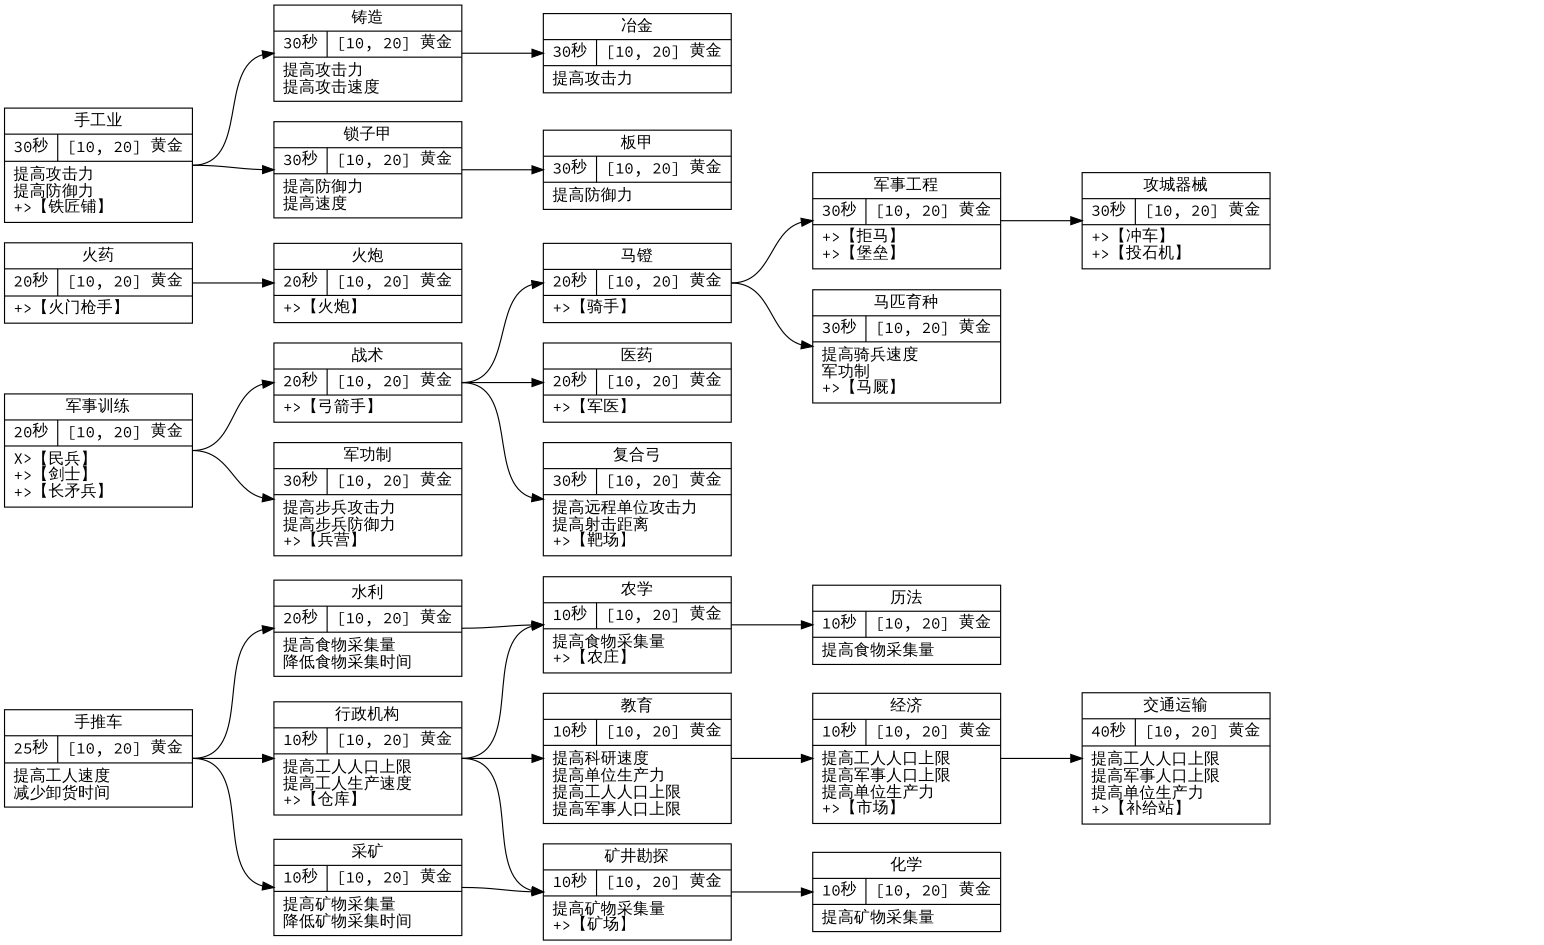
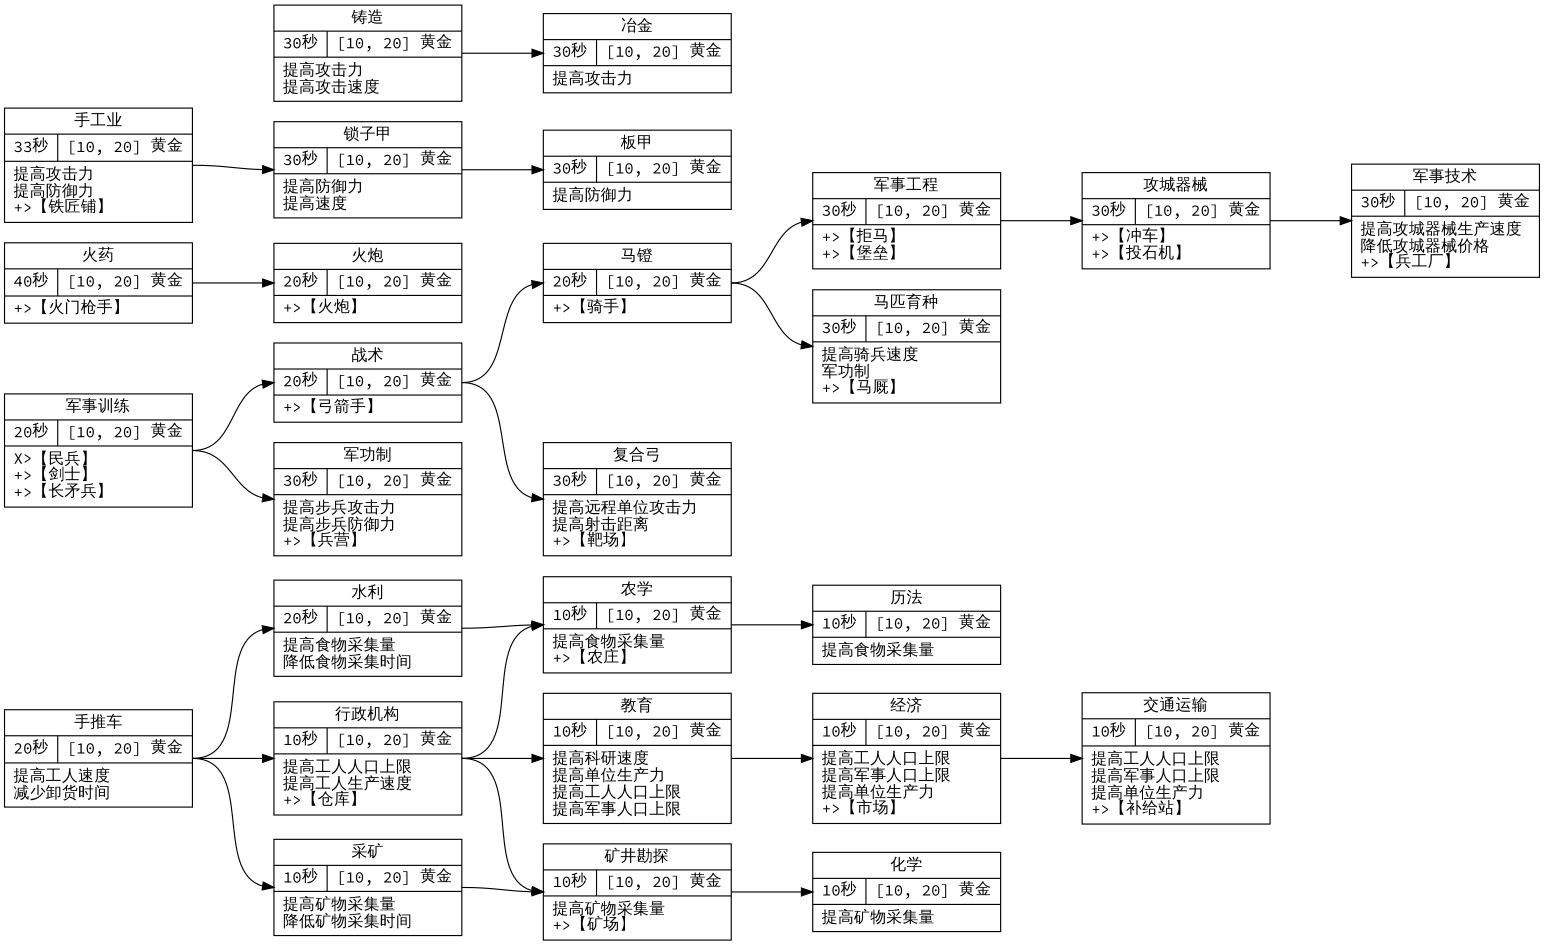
(232, 115) -> none
(31, 147) -> (31, 147)
none -> (1445, 221)
(31, 282) -> (31, 282)
(637, 383) -> none
(1109, 732) -> (1109, 732)
(31, 749) -> (31, 749)
